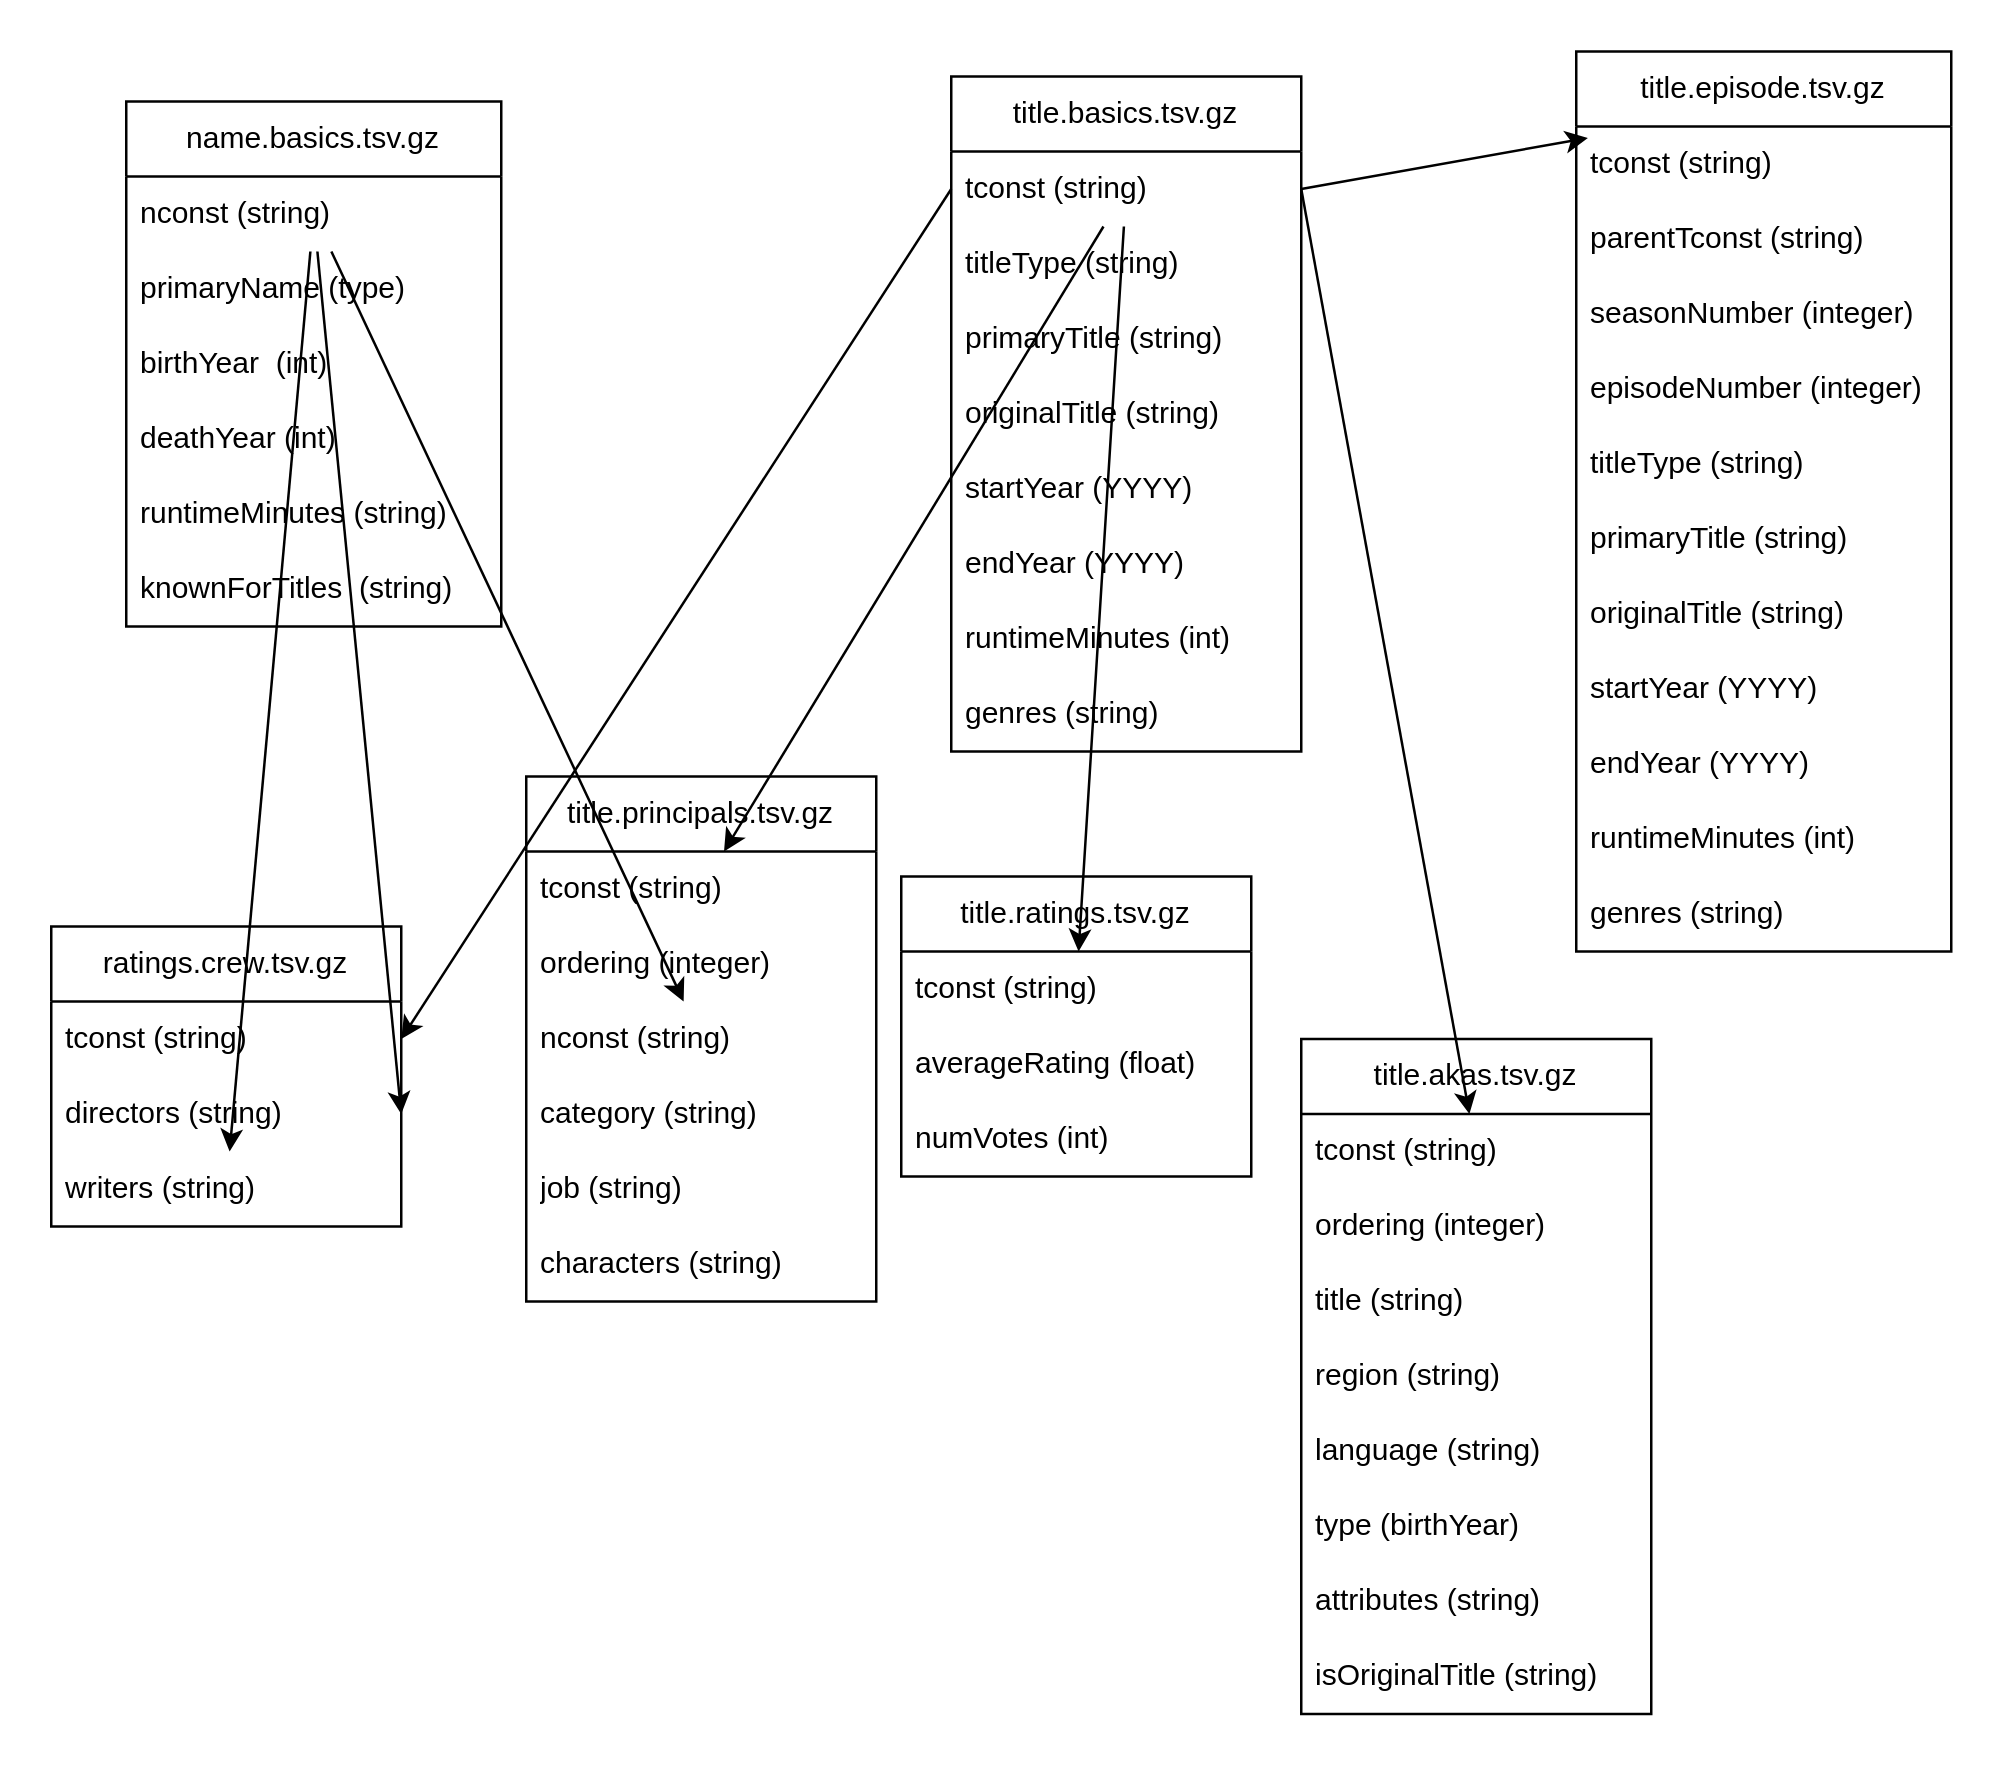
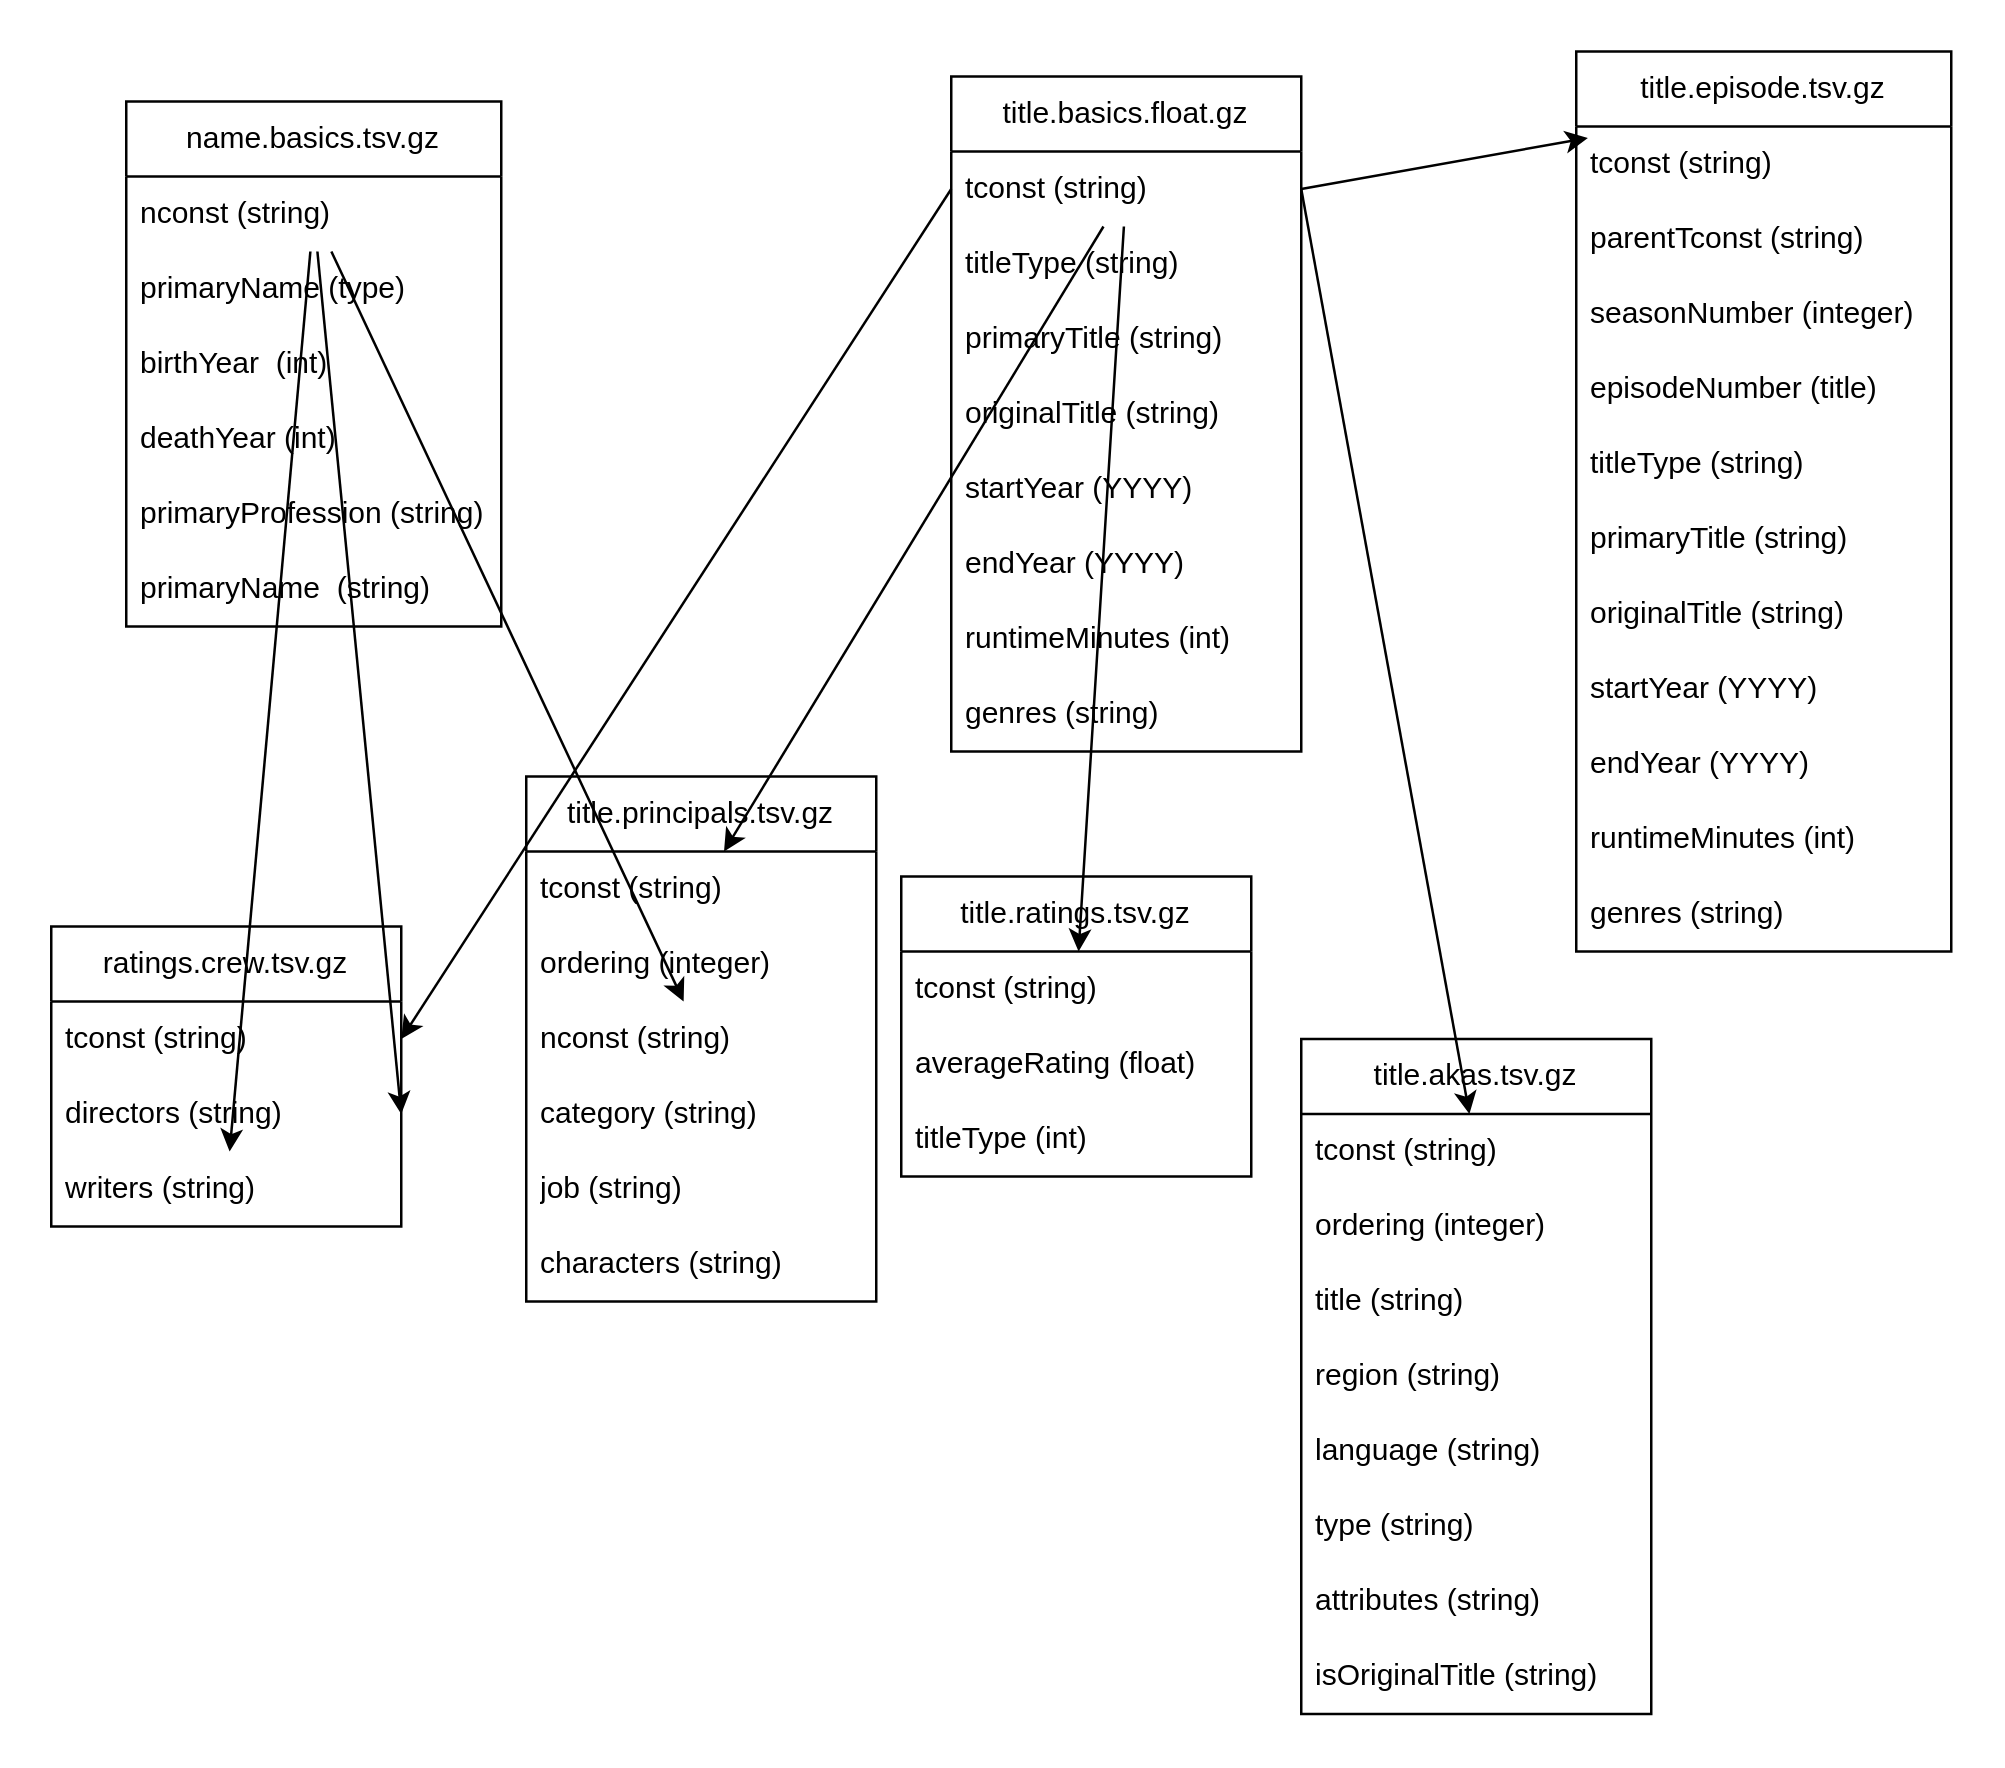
(1126, 114) -> (1126, 114)
(1766, 389) -> (1752, 389)
(316, 514) -> (316, 514)
(316, 589) -> (306, 589)
(1026, 1139) -> (1027, 1139)
(1443, 1526) -> (1418, 1526)
